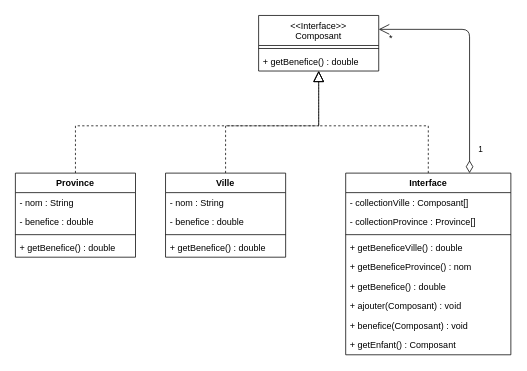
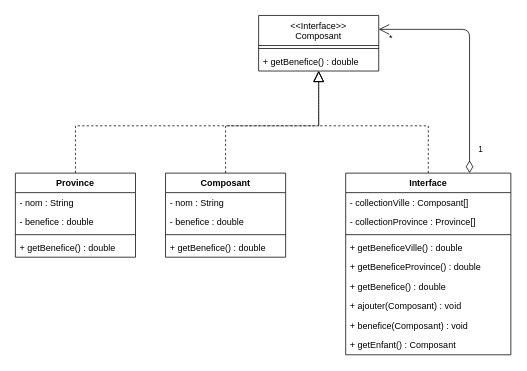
(225, 183) -> (225, 183)
(416, 267) -> (422, 267)
